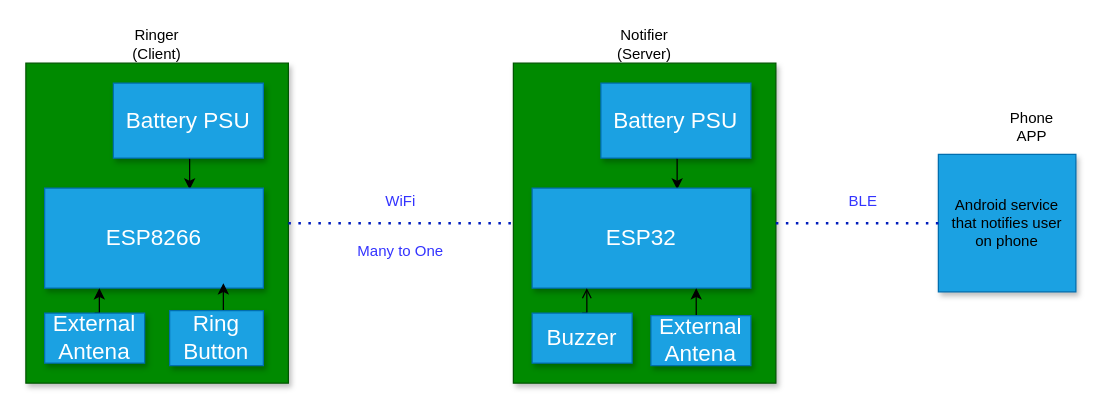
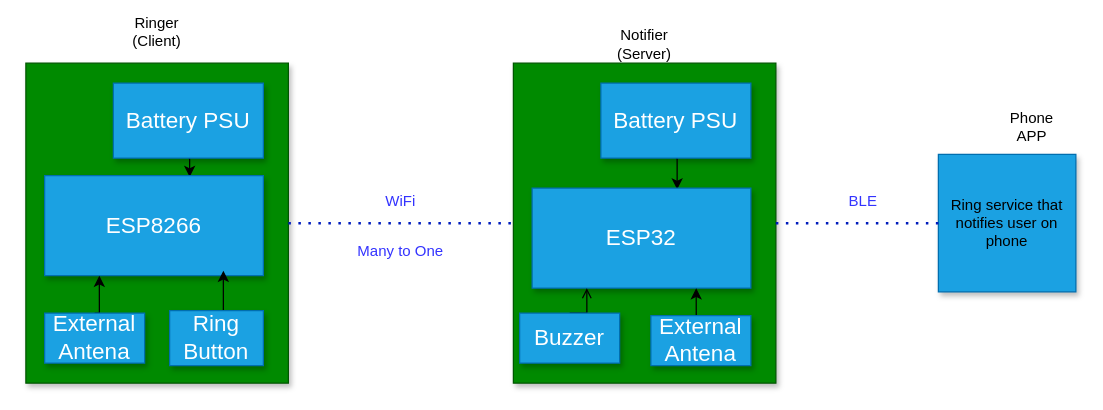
(157, 44) -> (157, 32)
(1007, 223) -> (1007, 223)
(154, 238) -> (154, 226)
(582, 338) -> (569, 338)
